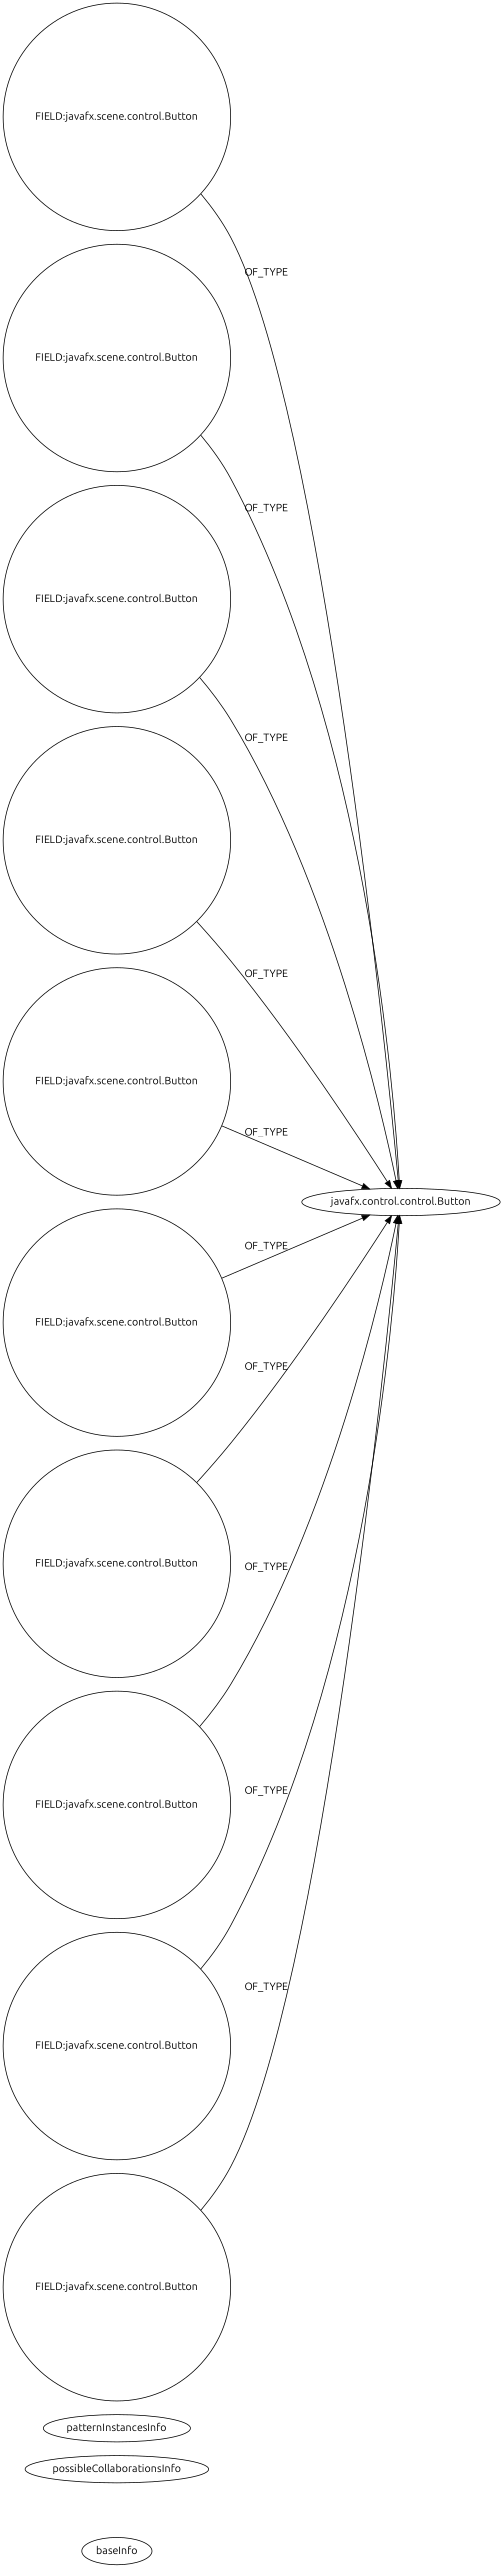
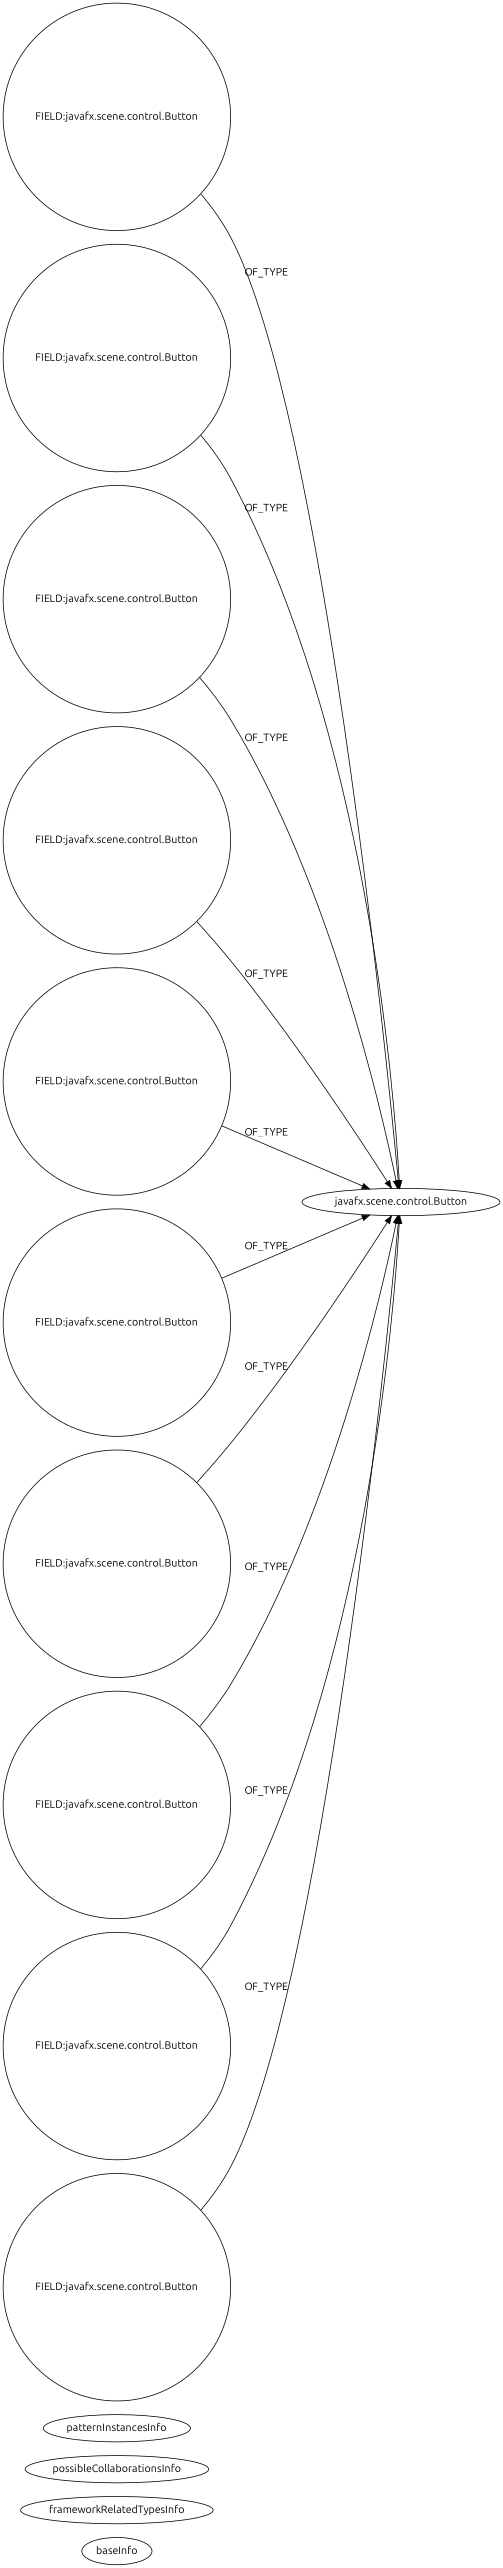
(401, 1202) -> (401, 1202)
none -> (117, 2510)
